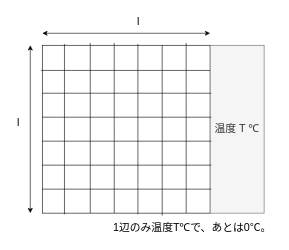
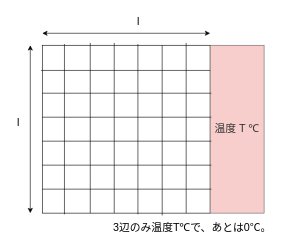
(237, 129) -> (237, 129)
(193, 228) -> (193, 228)
